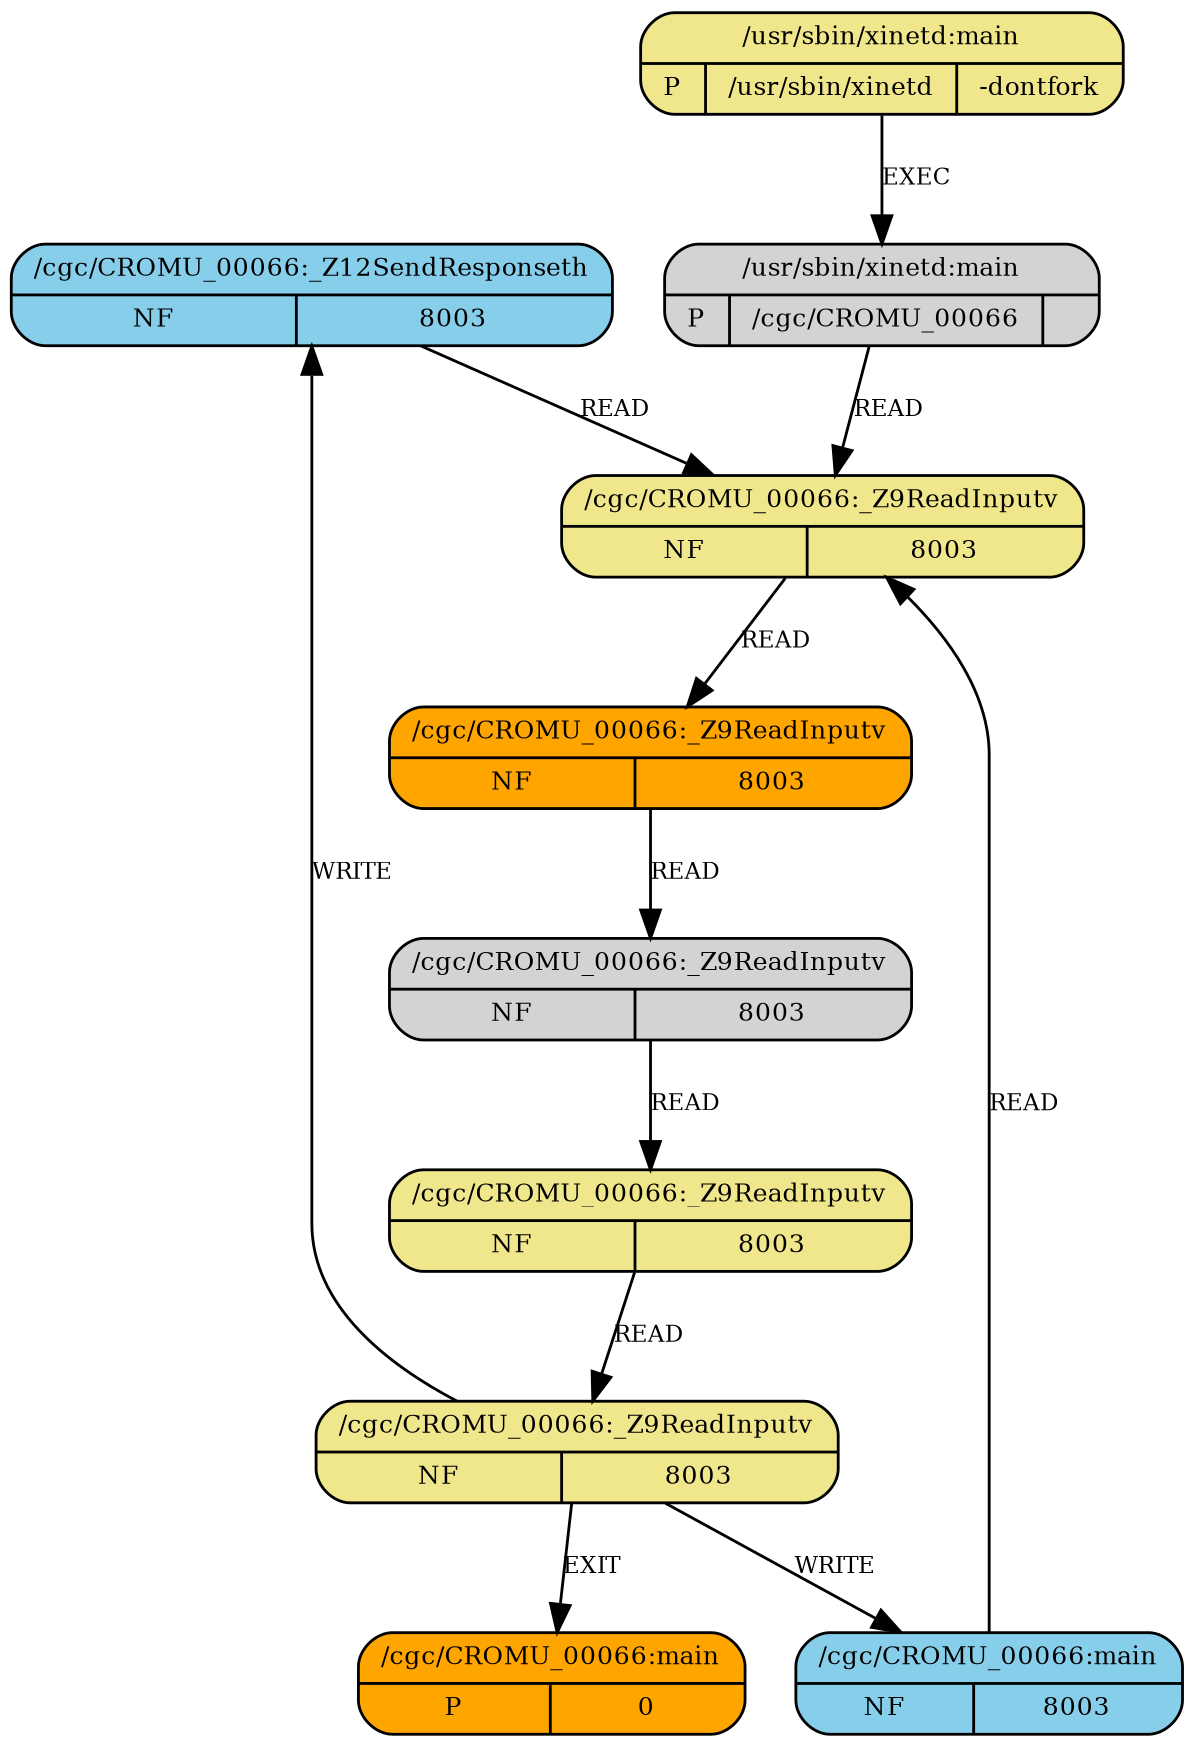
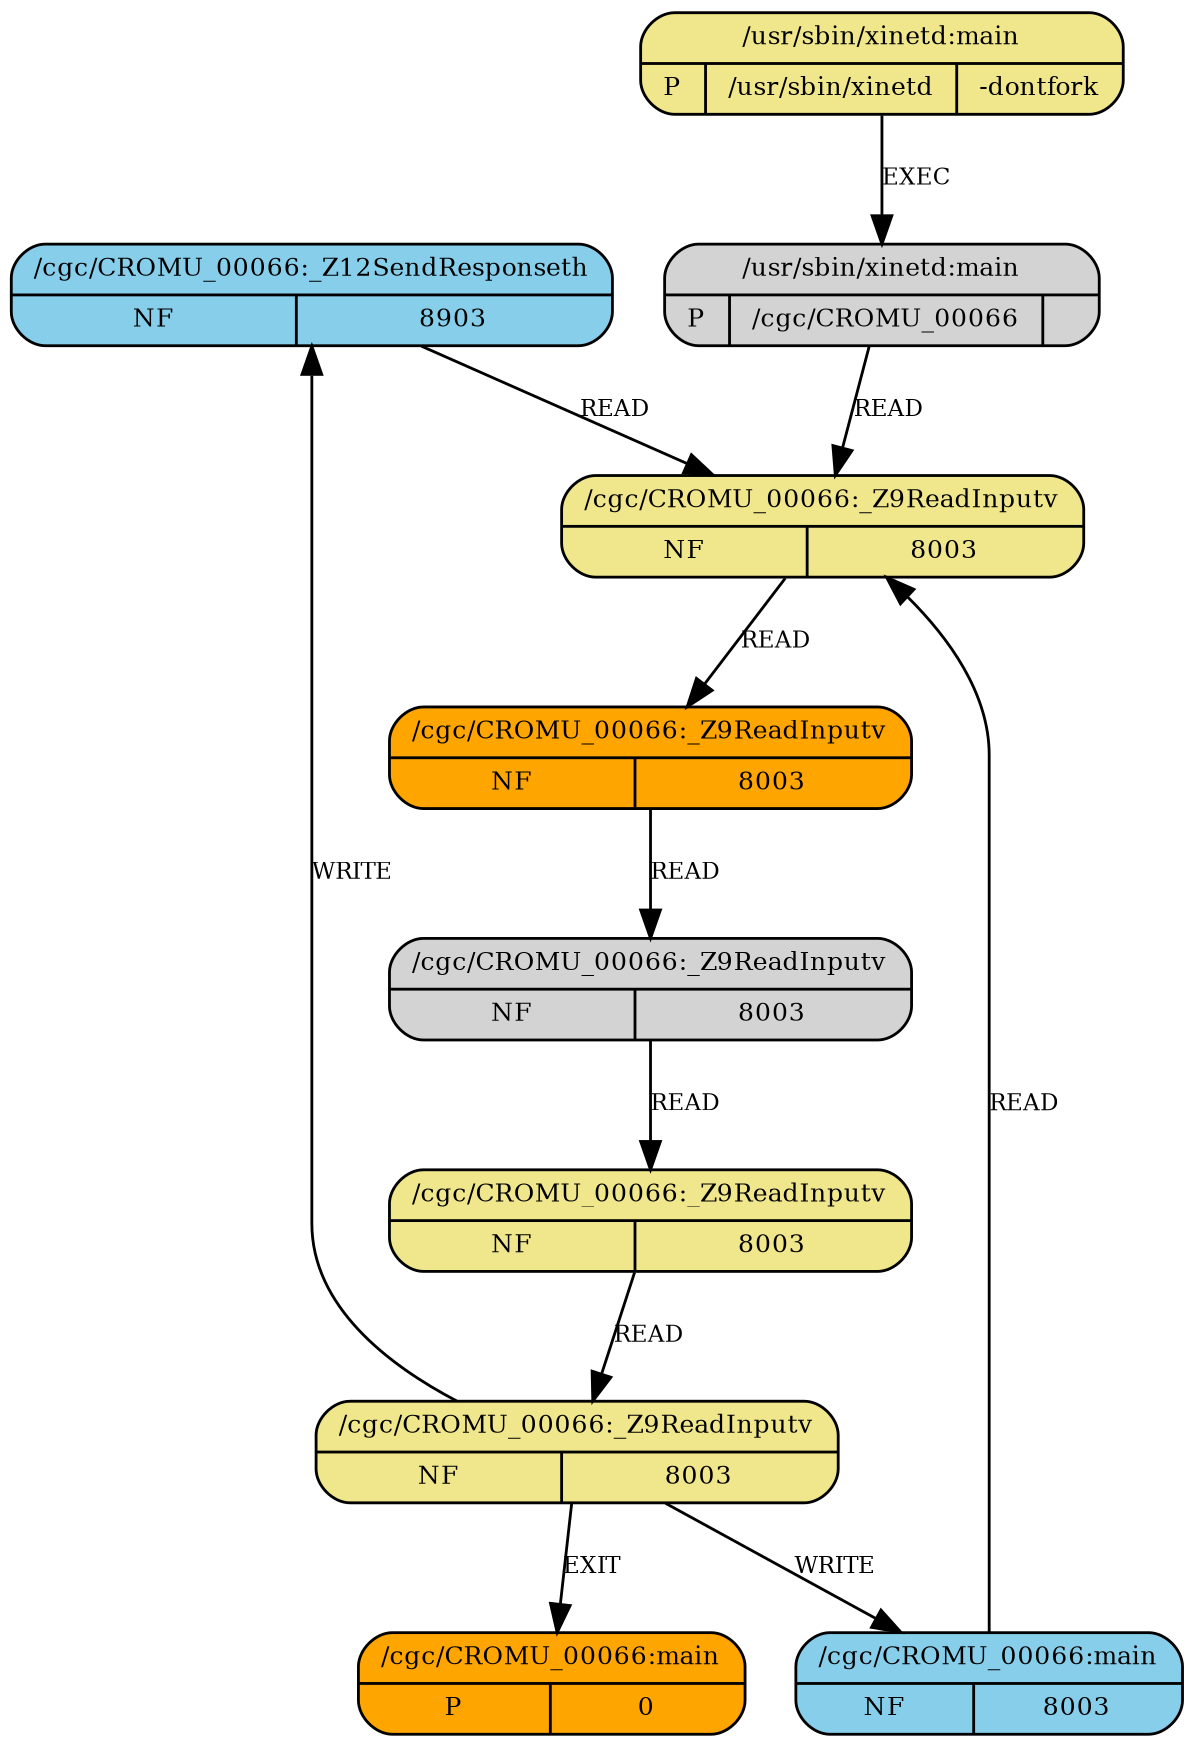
(454, 319) -> (454, 319)
